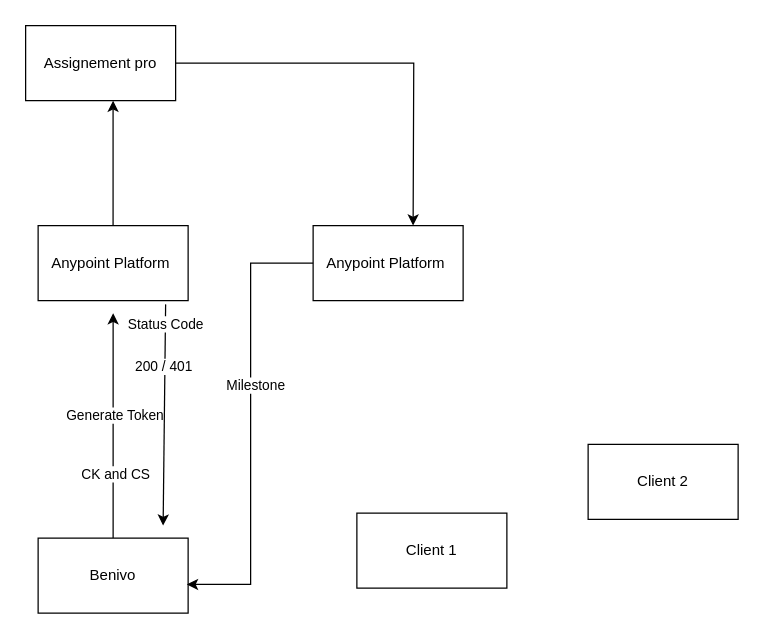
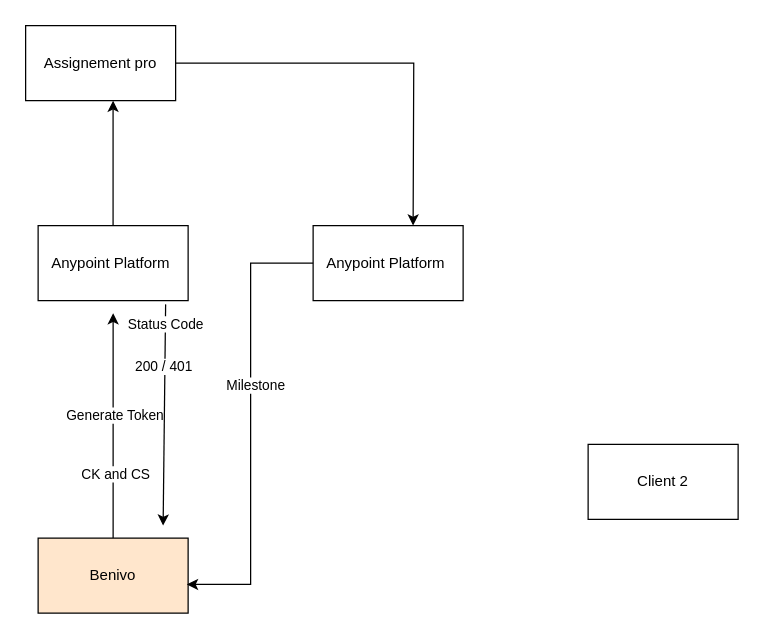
(432, 551) -> none
(113, 576) -> (113, 576)
